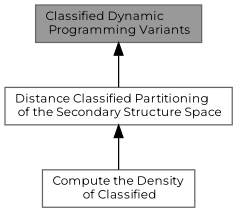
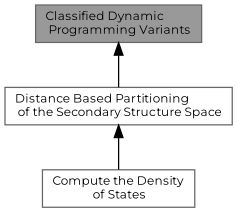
(119, 106) -> (119, 106)
(119, 189) -> (119, 189)
